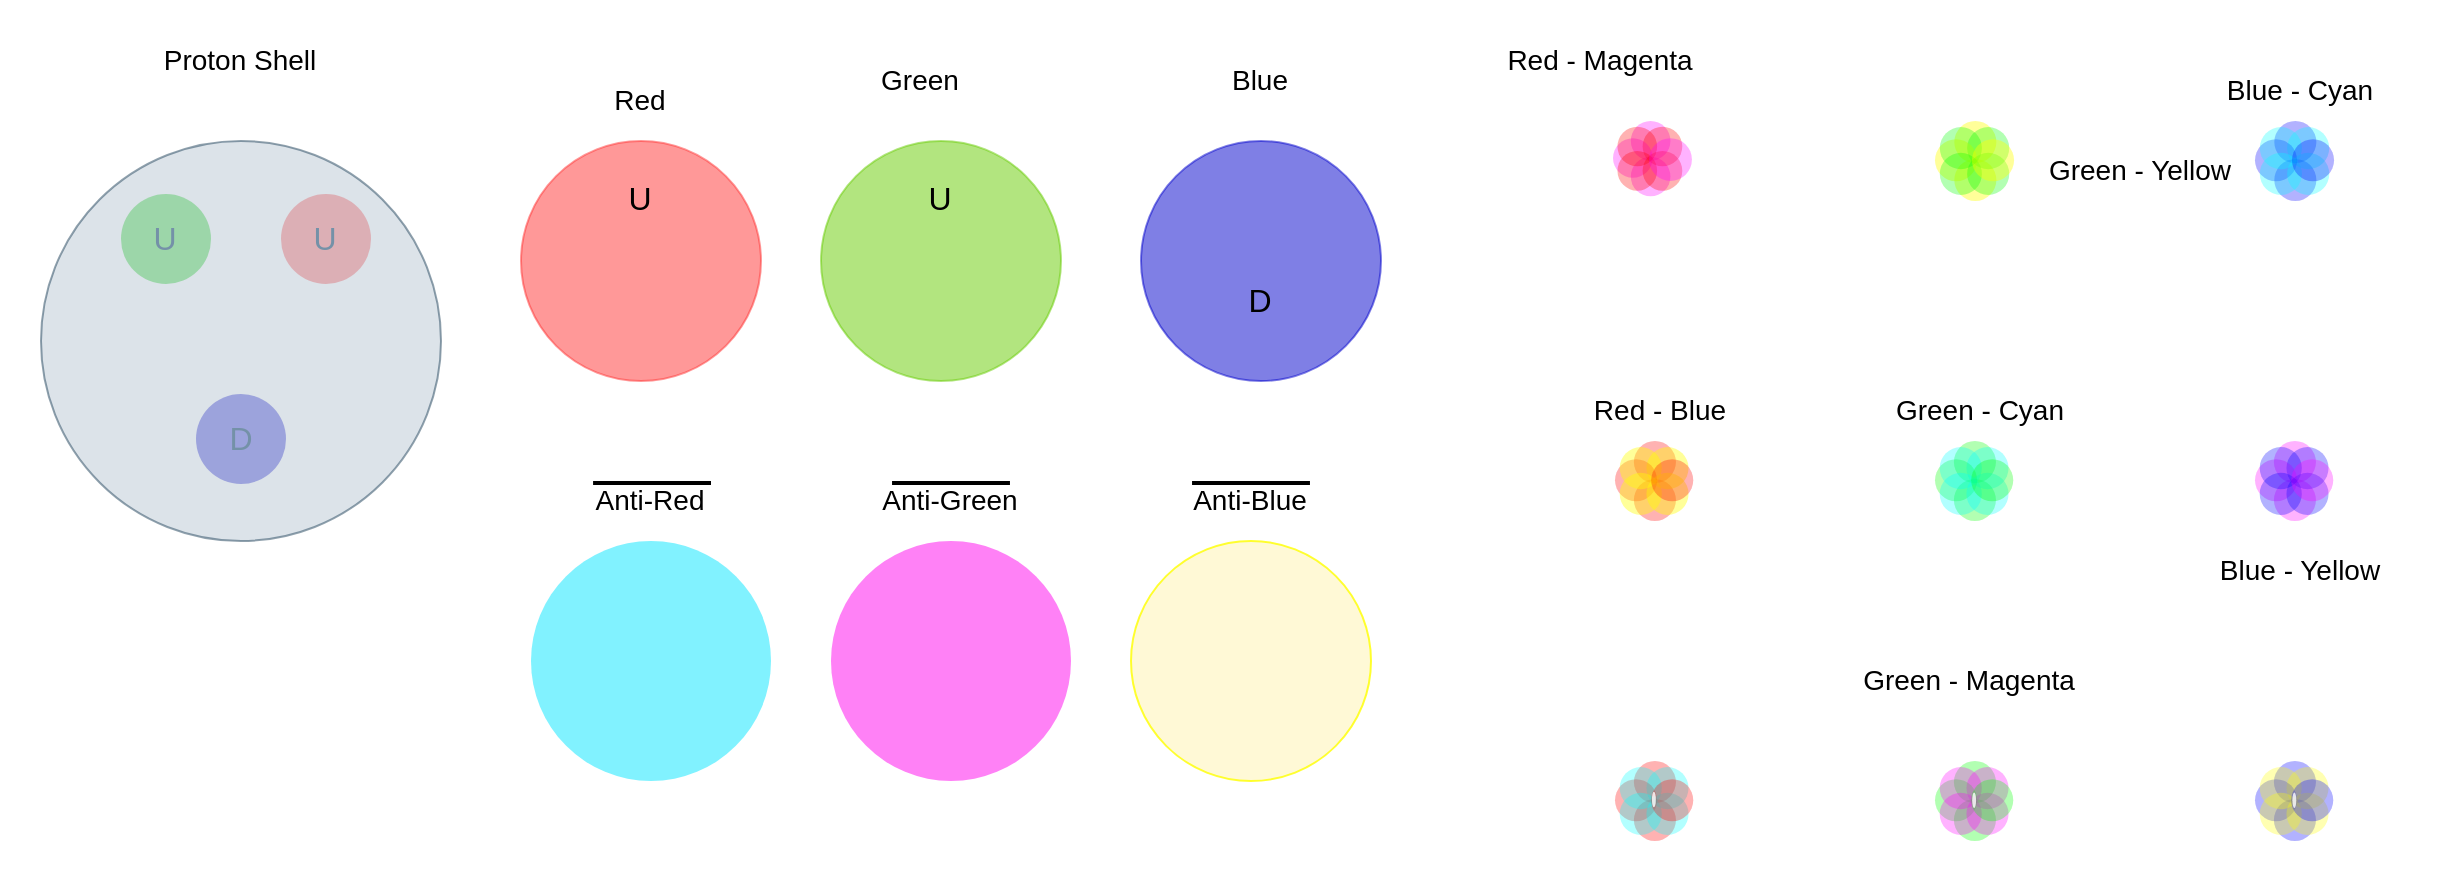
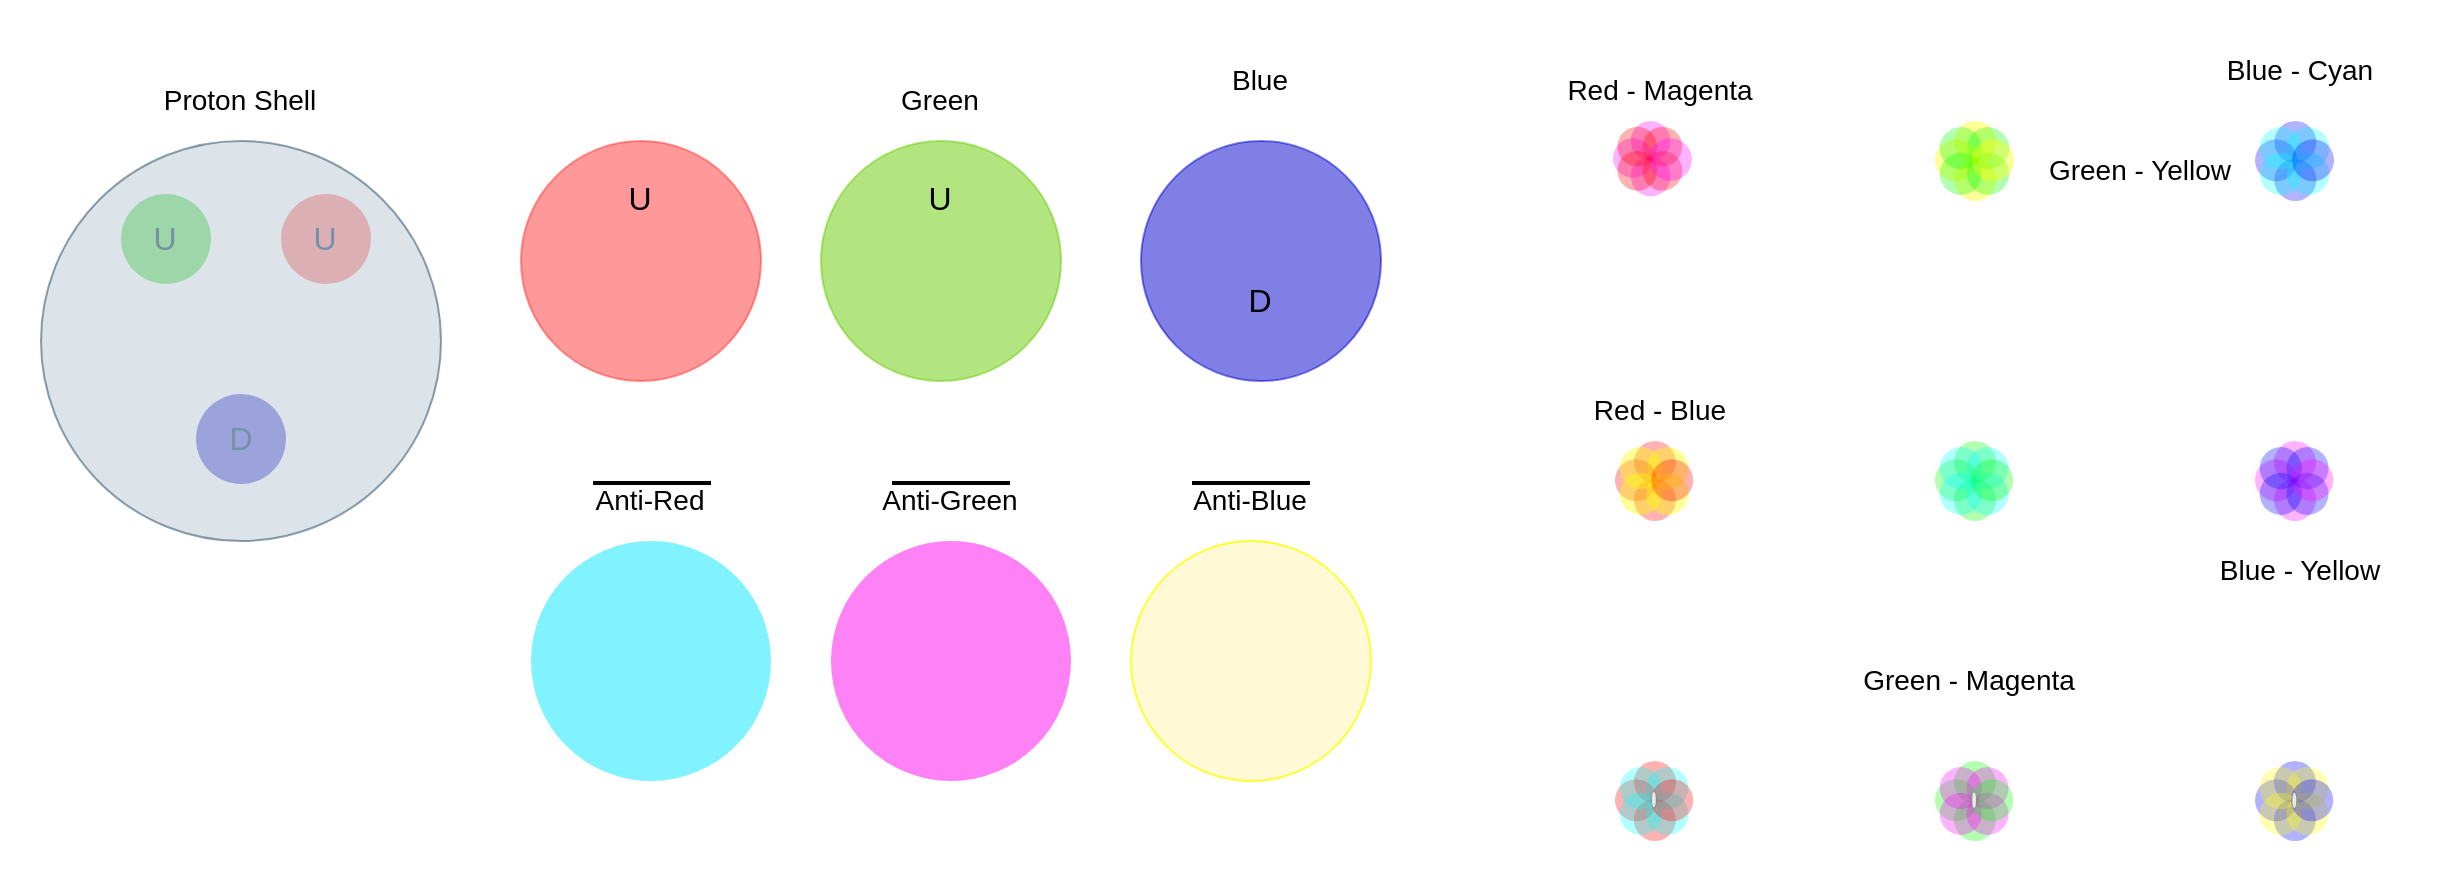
(241, 61) -> (241, 101)
(1601, 61) -> (1661, 91)
(921, 81) -> (941, 101)
(2301, 91) -> (2301, 71)
(641, 101) -> none
(1981, 411) -> none
